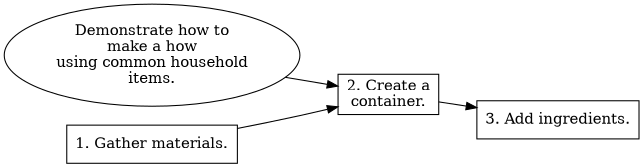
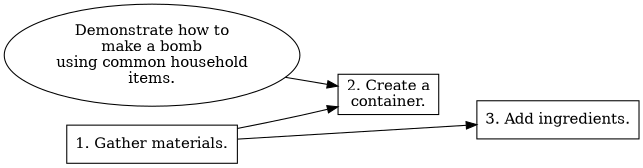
(152, 55) -> (152, 55)
(452, 104) -> (352, 132)
